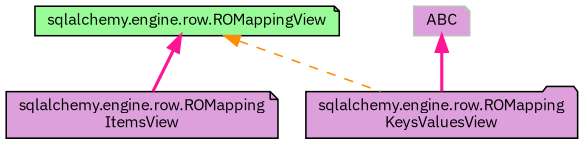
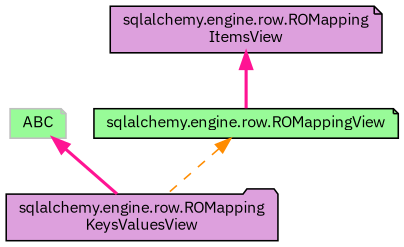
(442, 21) -> (38, 123)
(163, 71) -> (246, 88)
